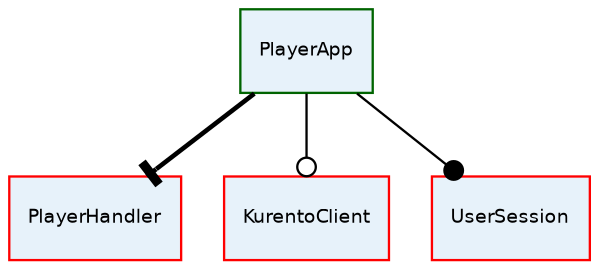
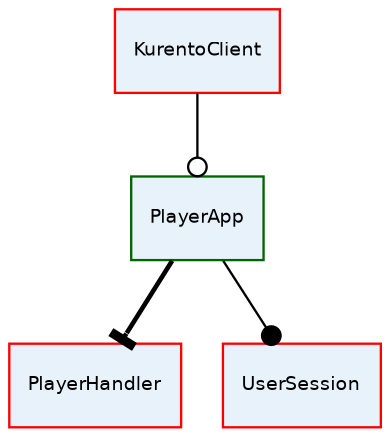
(307, 126) -> (197, 126)
